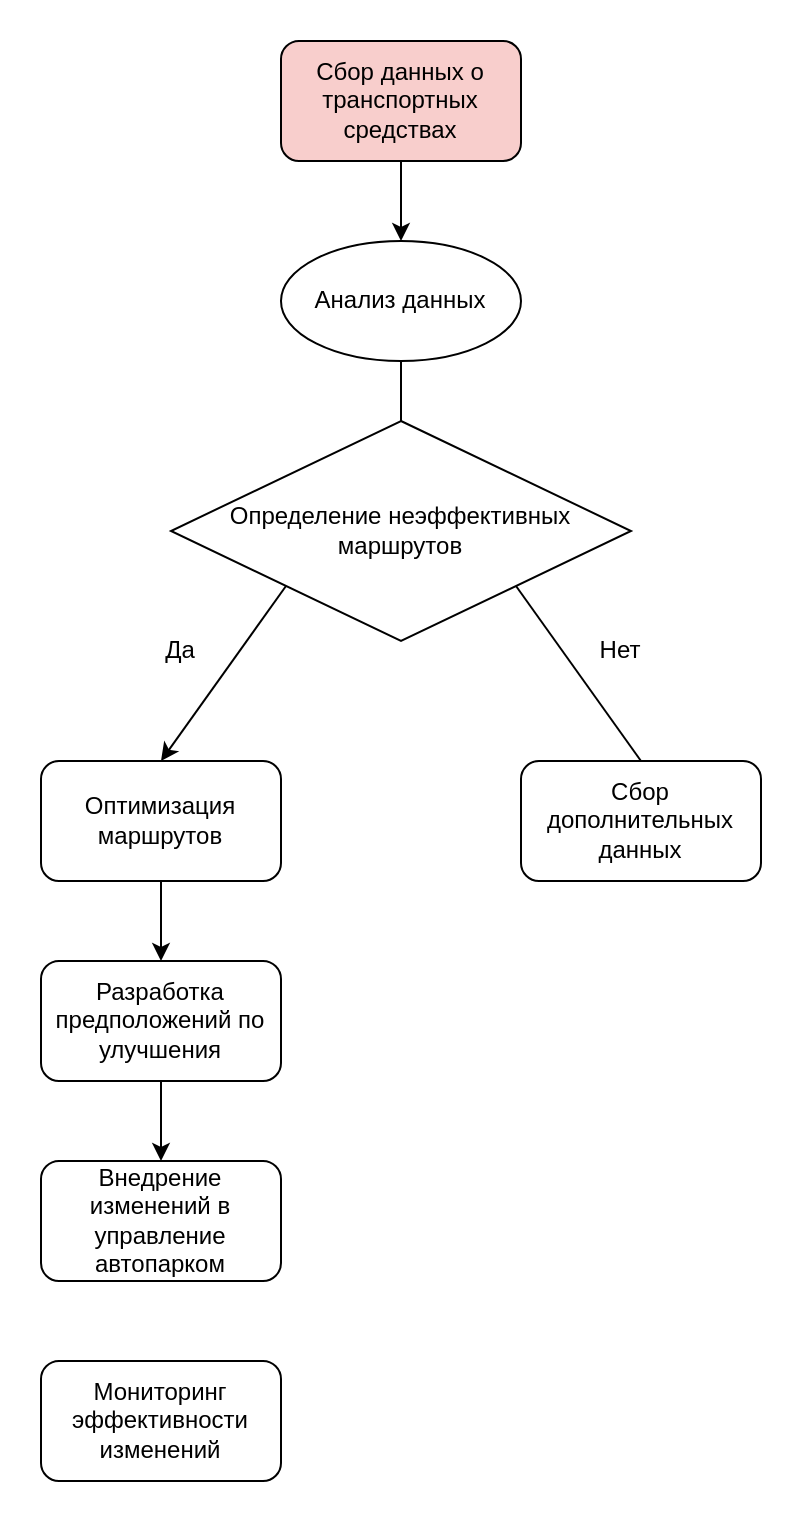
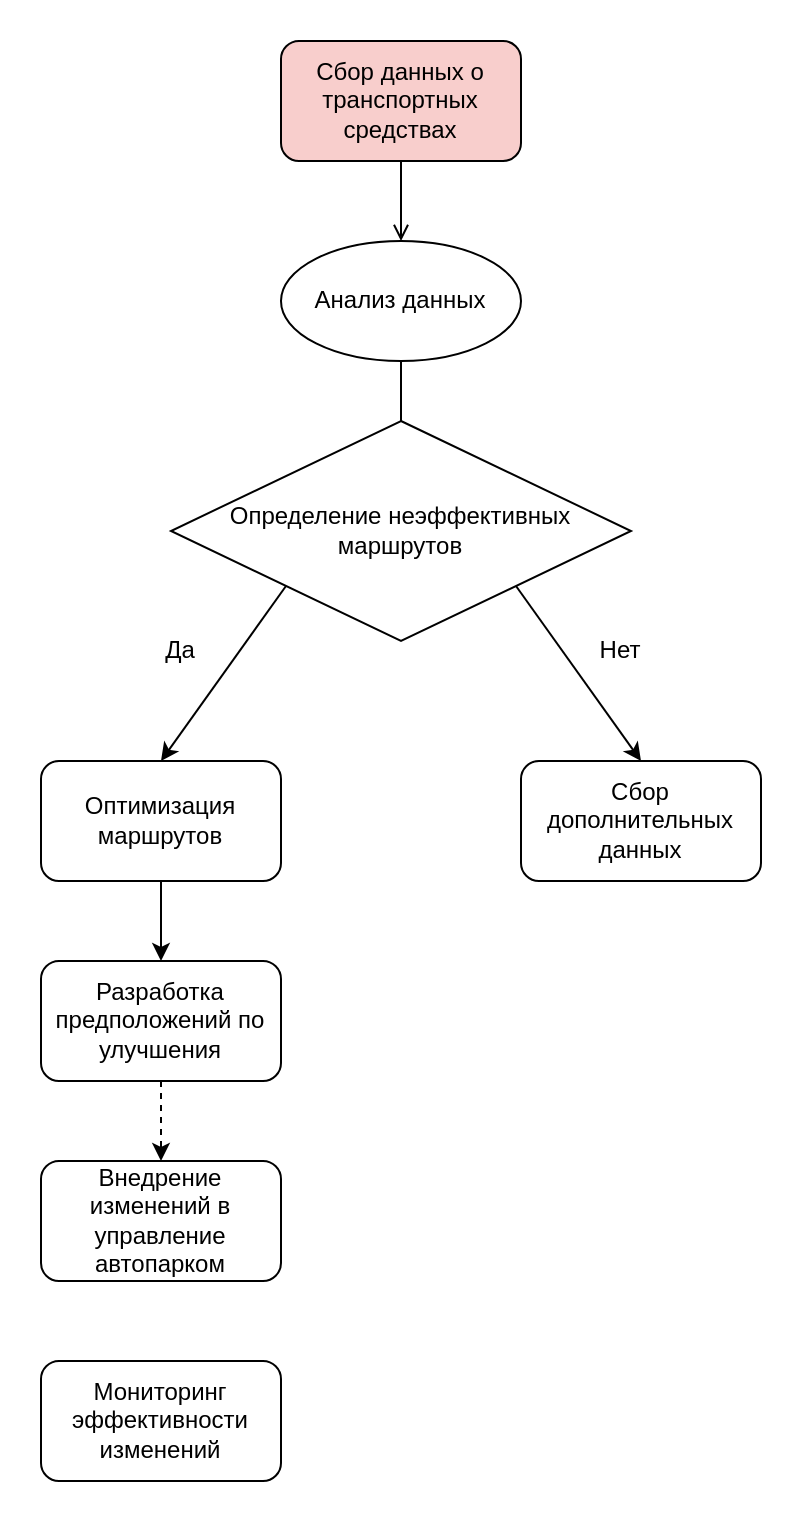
(401, 226) -> (401, 228)
(635, 753) -> (632, 749)
(161, 1113) -> (161, 1113)
